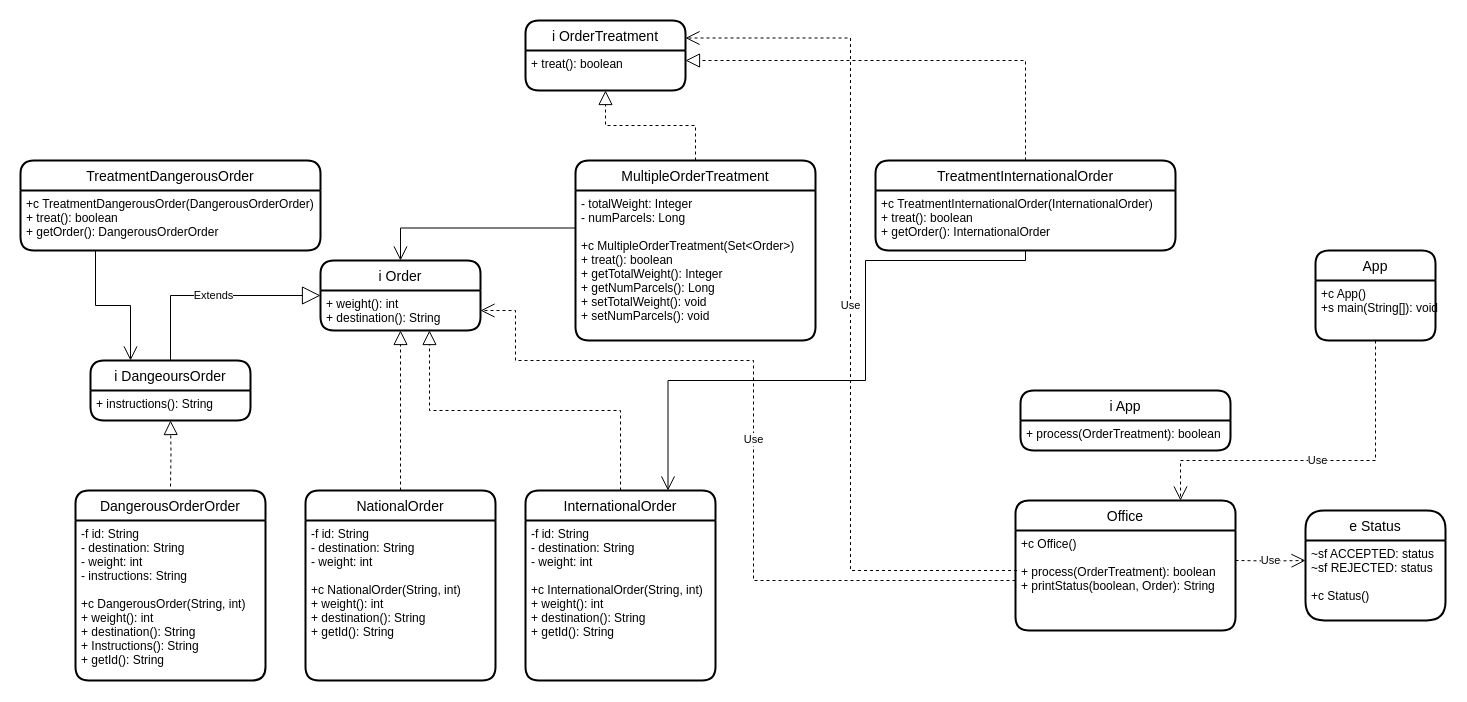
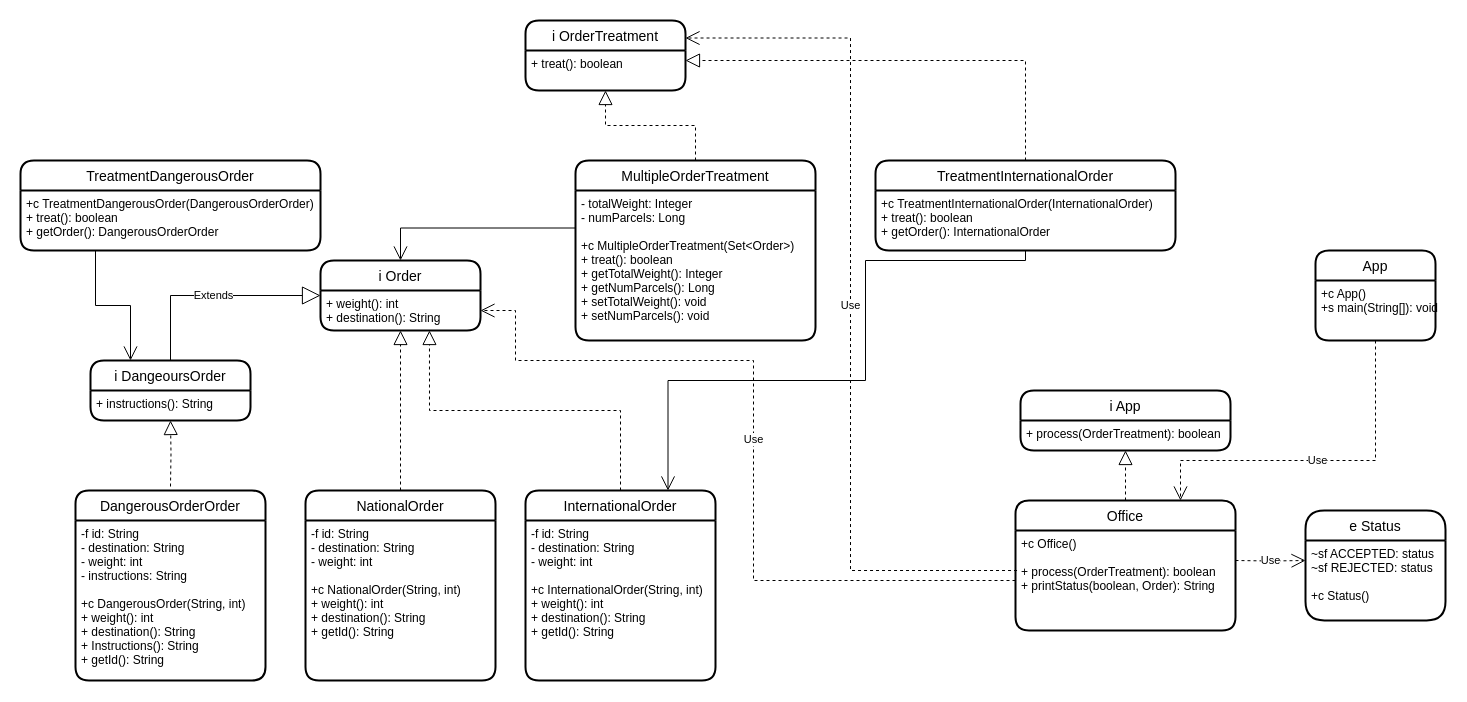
none -> (1126, 483)
